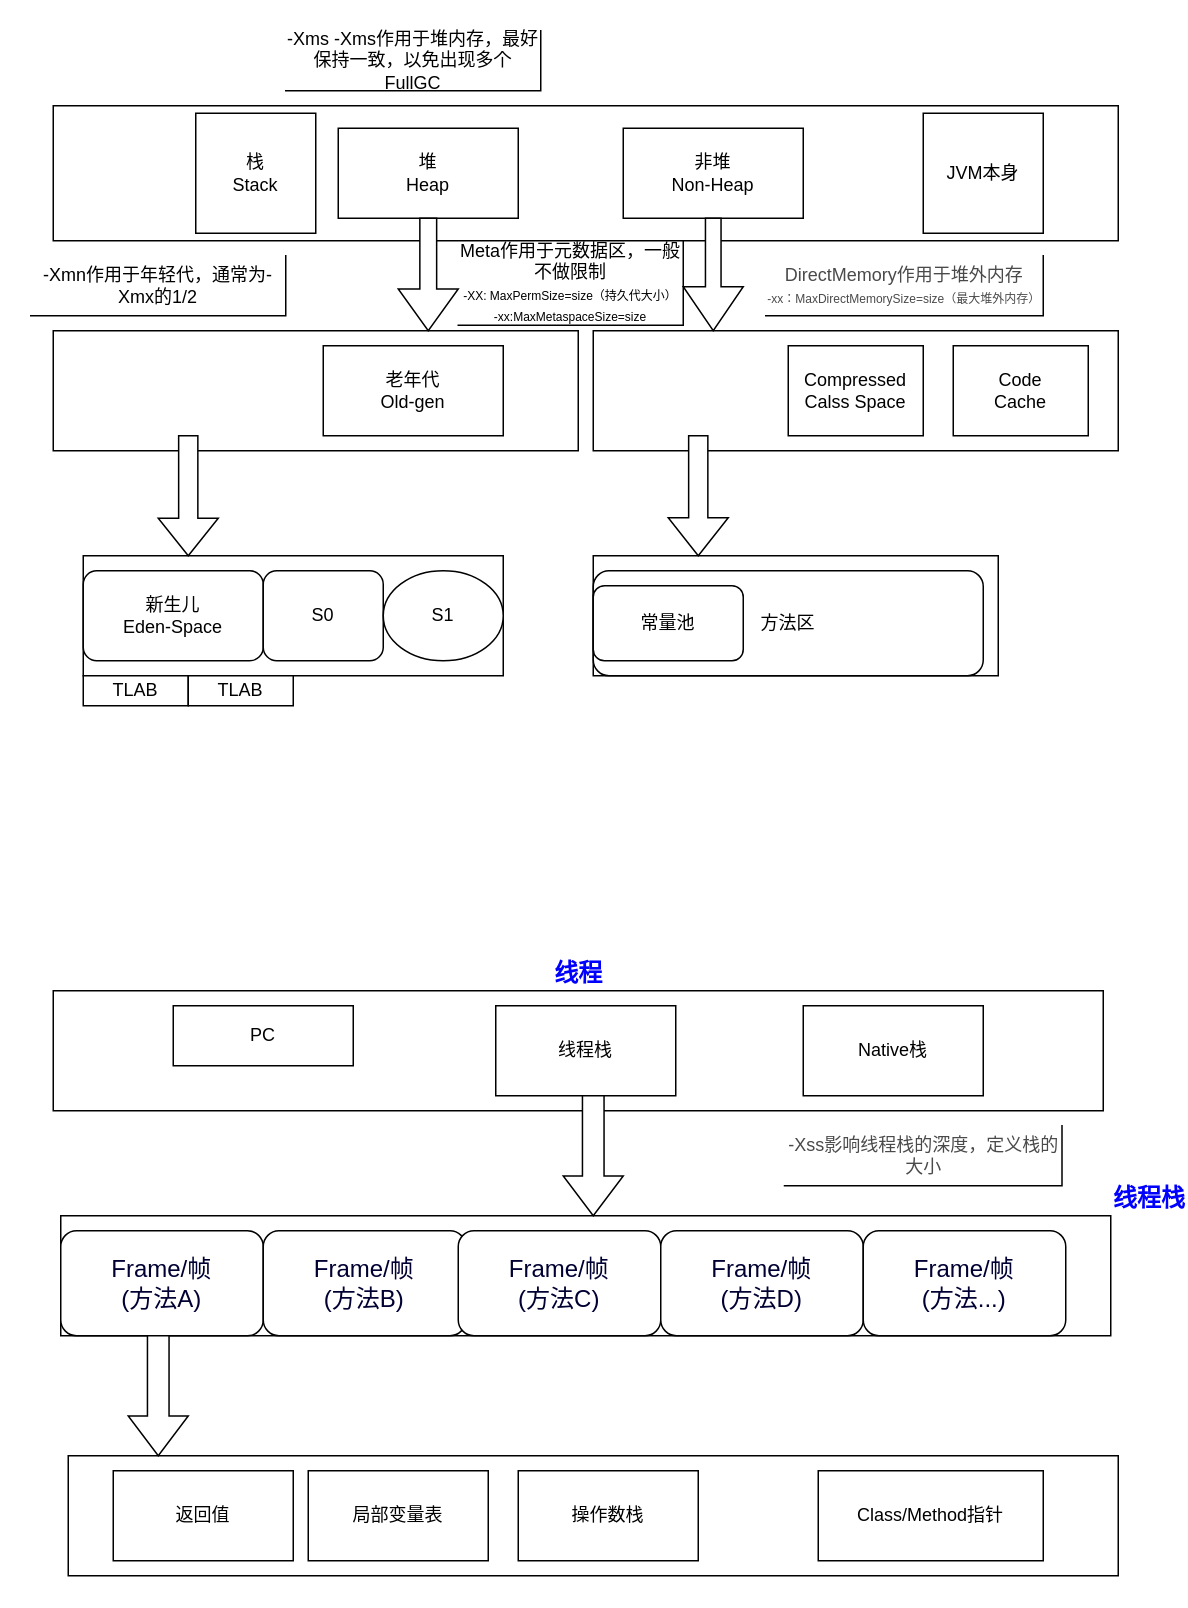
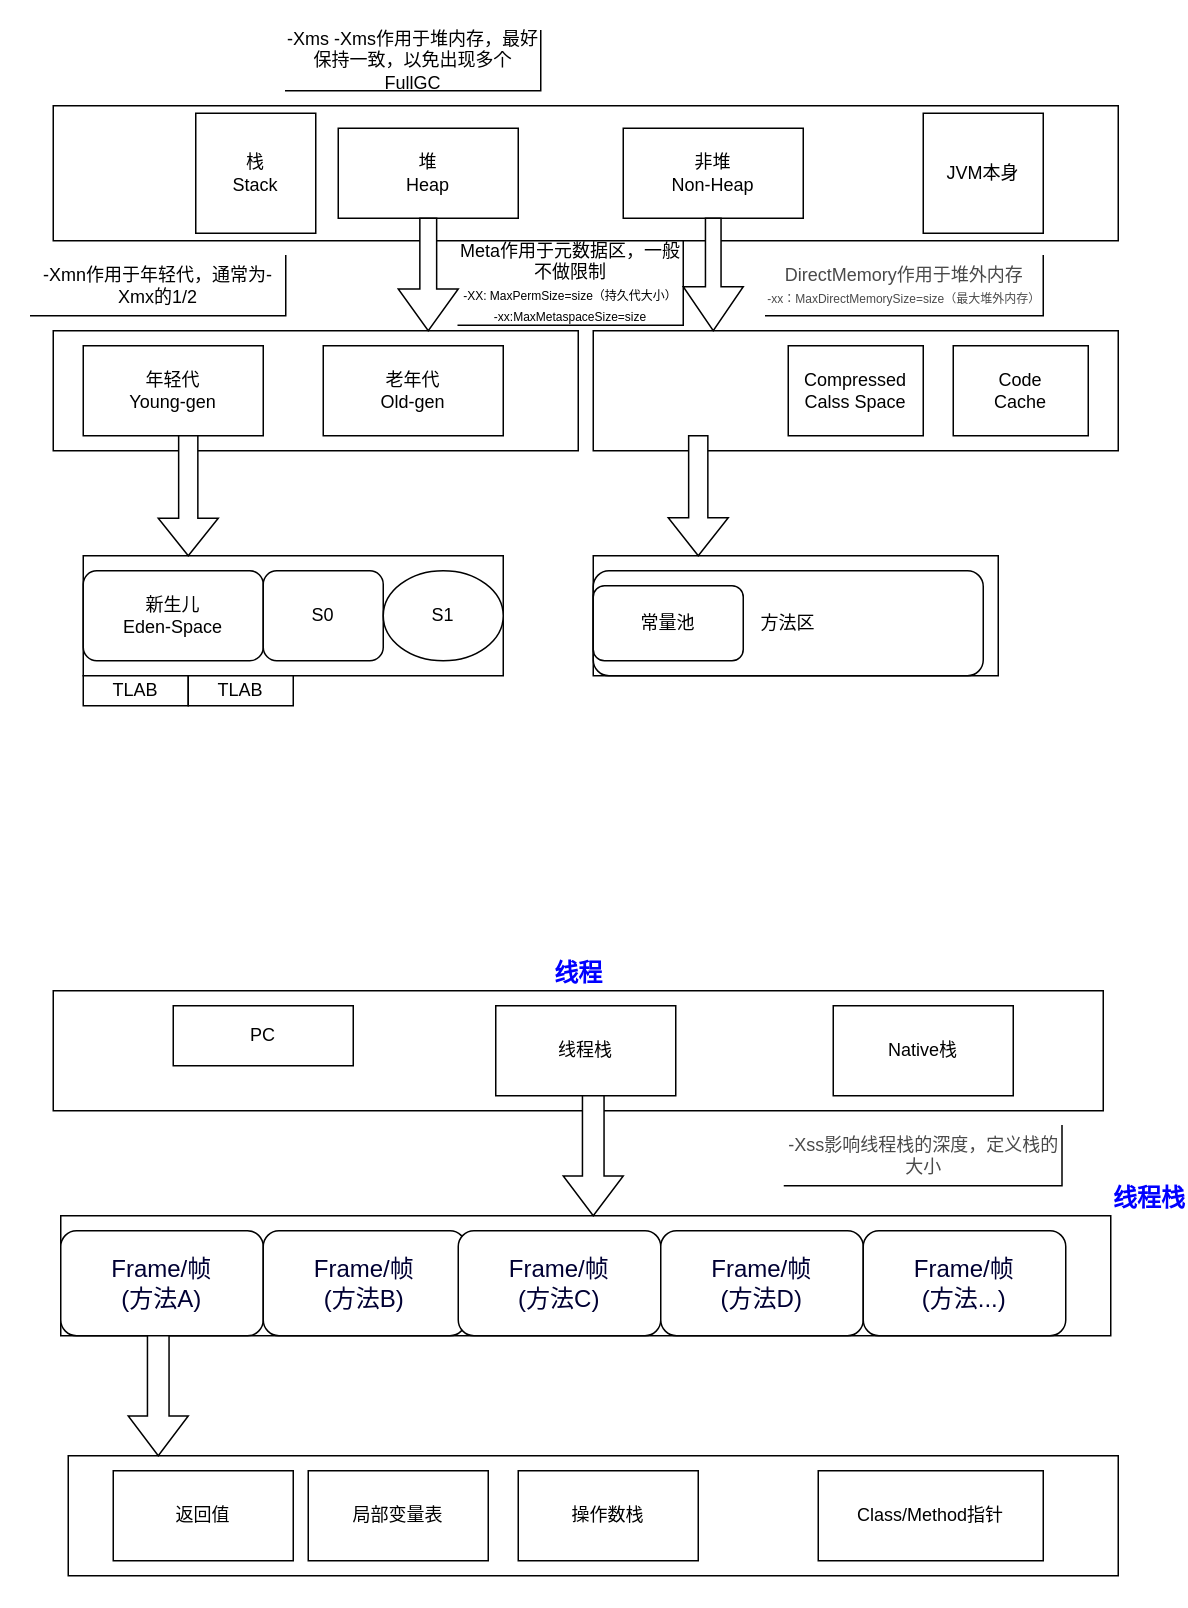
none -> (173, 391)
(893, 1051) -> (923, 1051)
